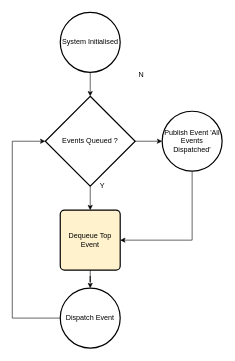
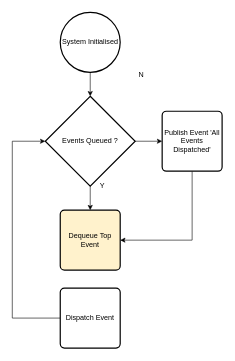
(192, 141) -> (192, 141)
(90, 279) -> none
(90, 318) -> (90, 318)
